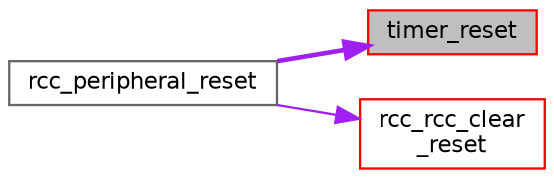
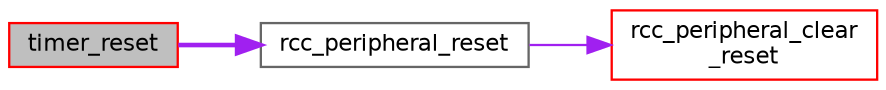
(311, 55) -> (208, 45)
(452, 134) -> (744, 45)
